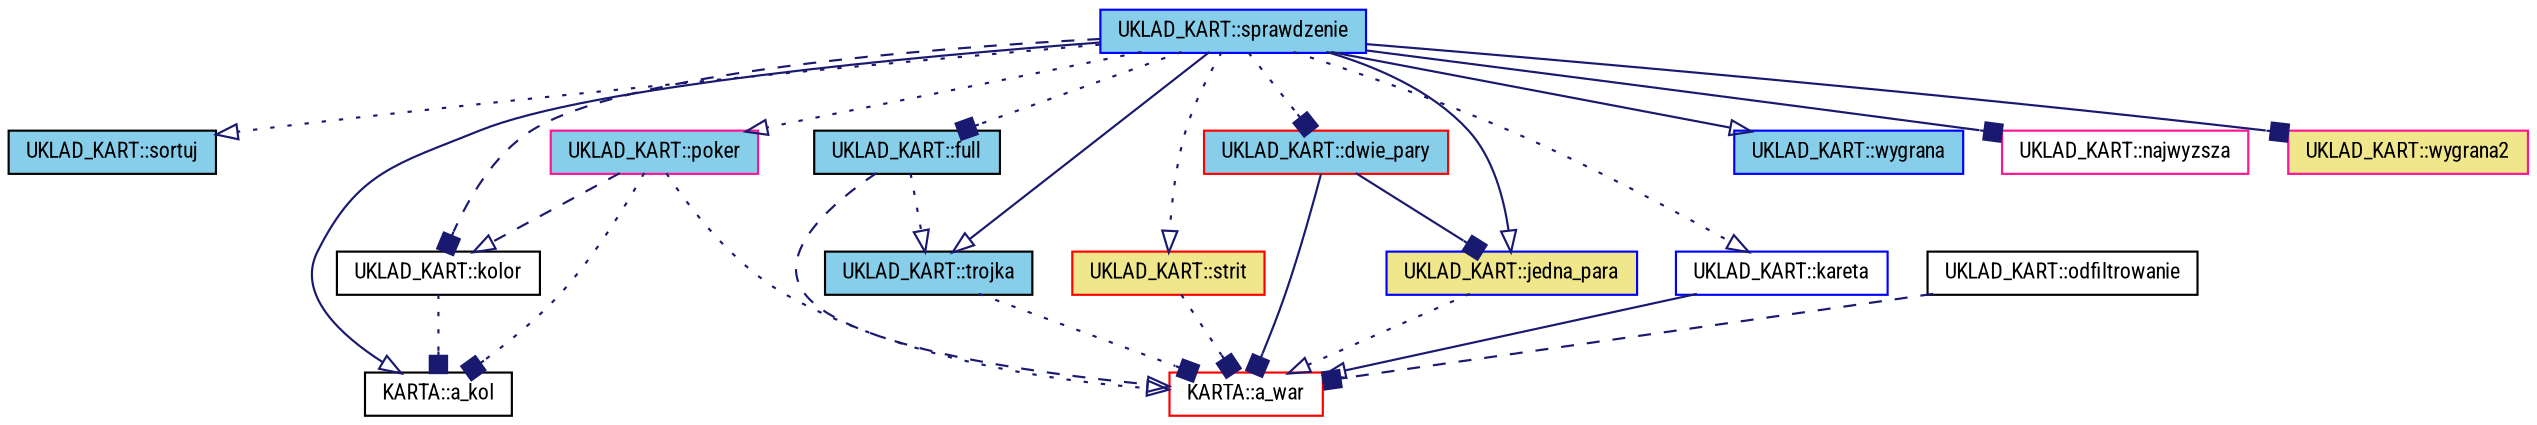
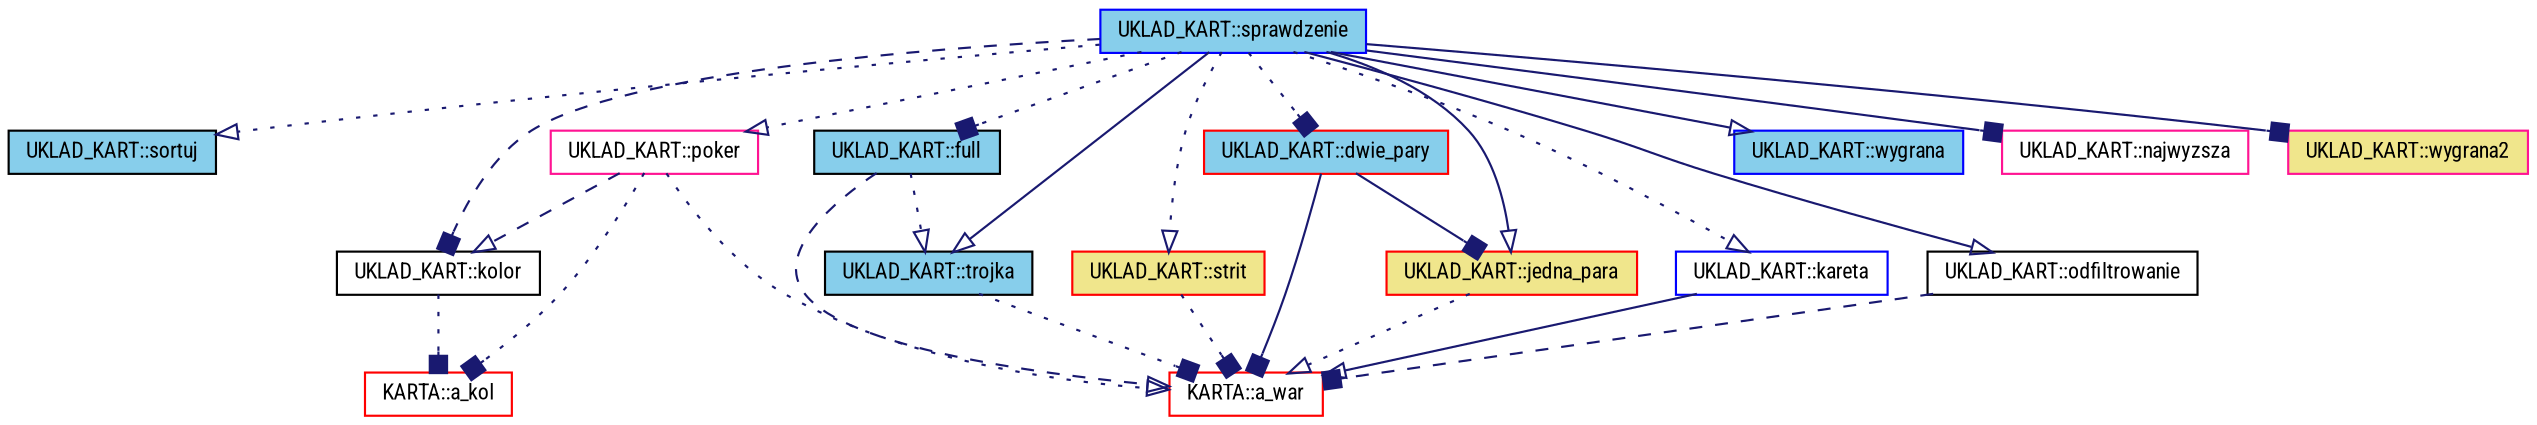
(519, 118) -> (1638, 148)
(654, 152) -> (654, 152)
(1512, 273) -> (1512, 273)
(438, 394) -> (438, 394)
